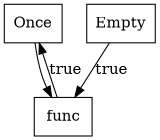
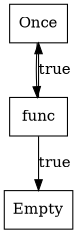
(95, 66) -> (39, 158)
